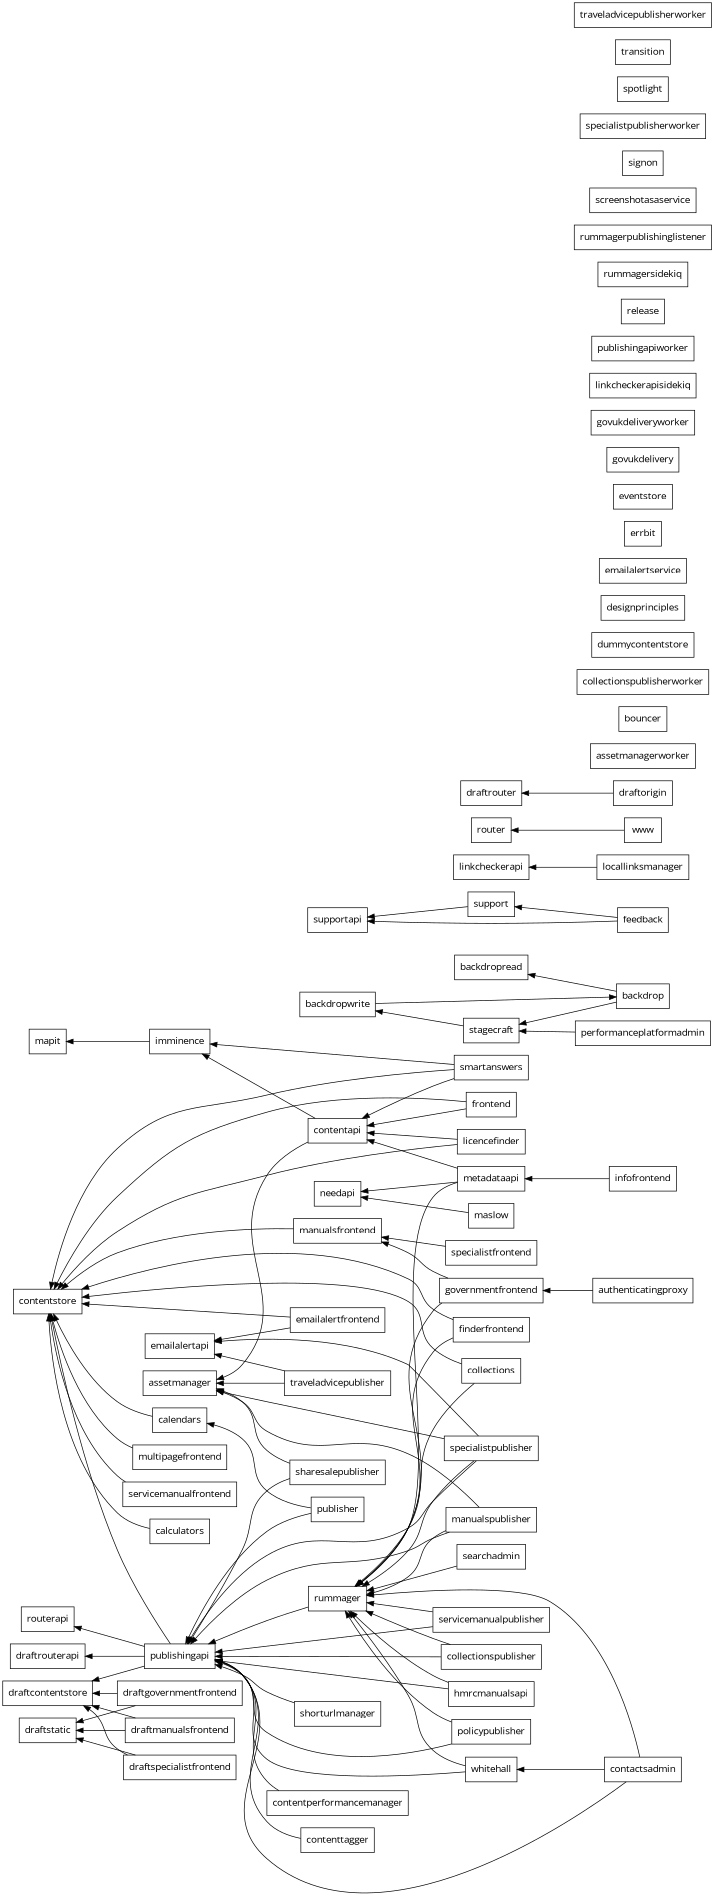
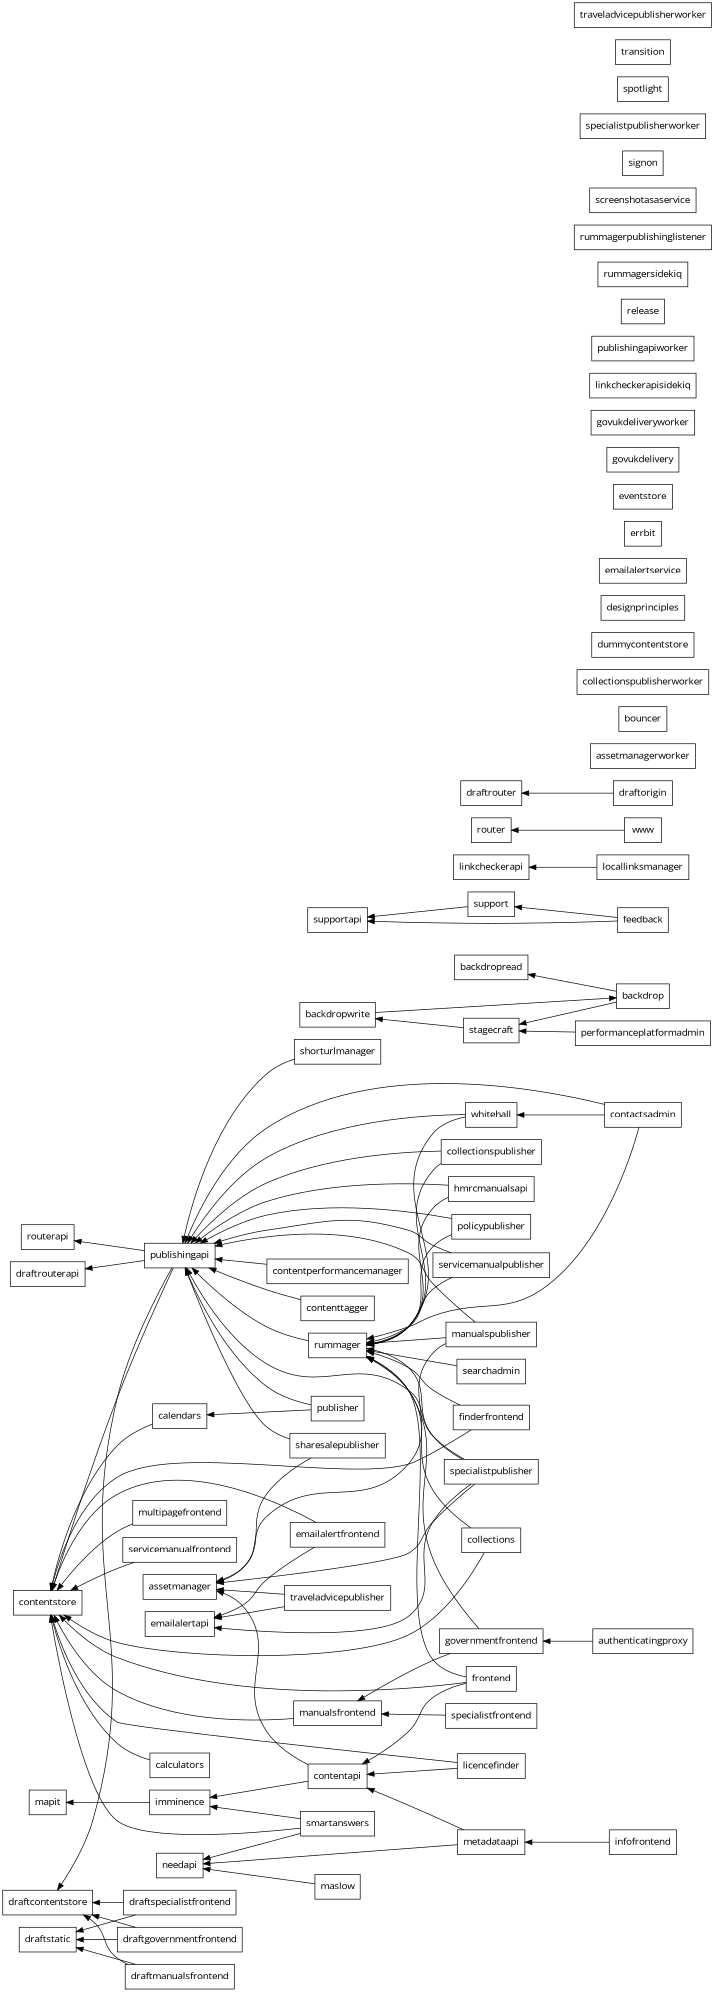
(415, 1094) -> (255, 1846)
(415, 1361) -> (419, 1521)
